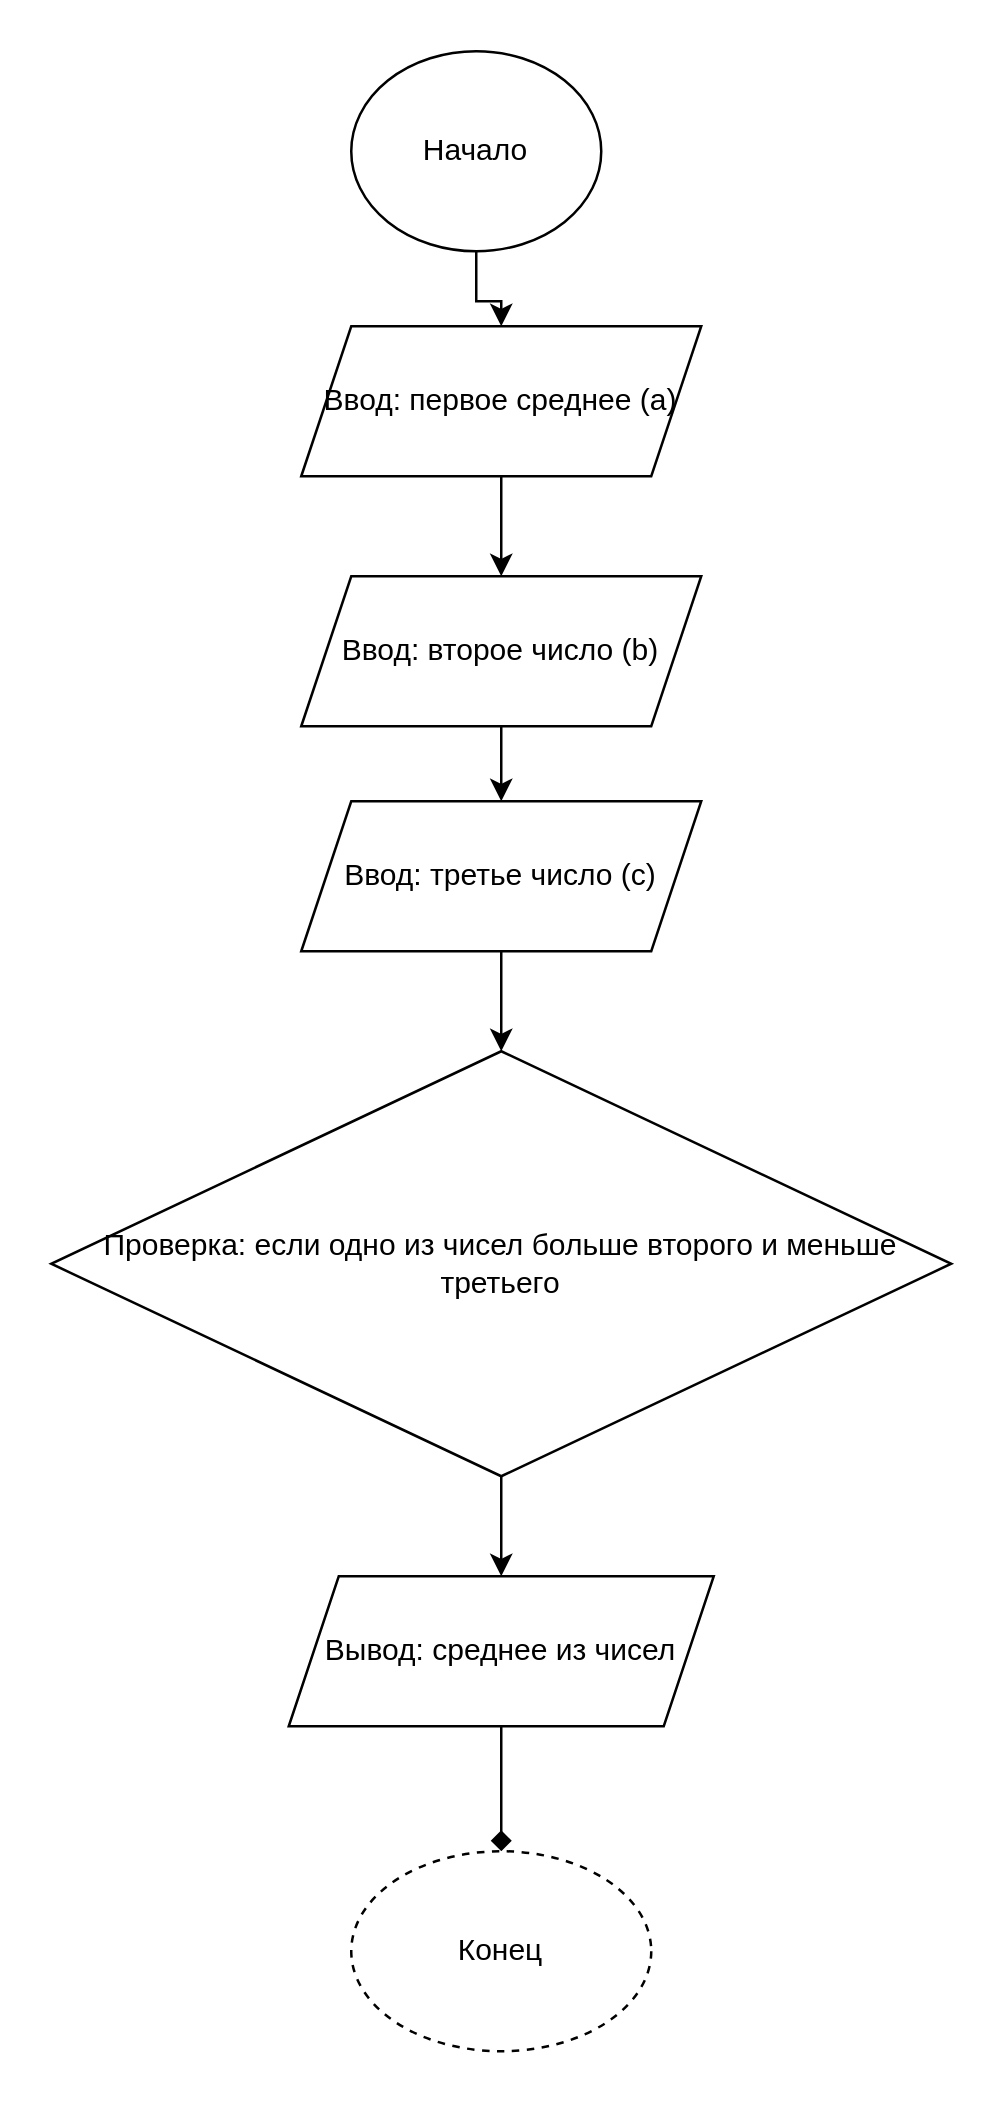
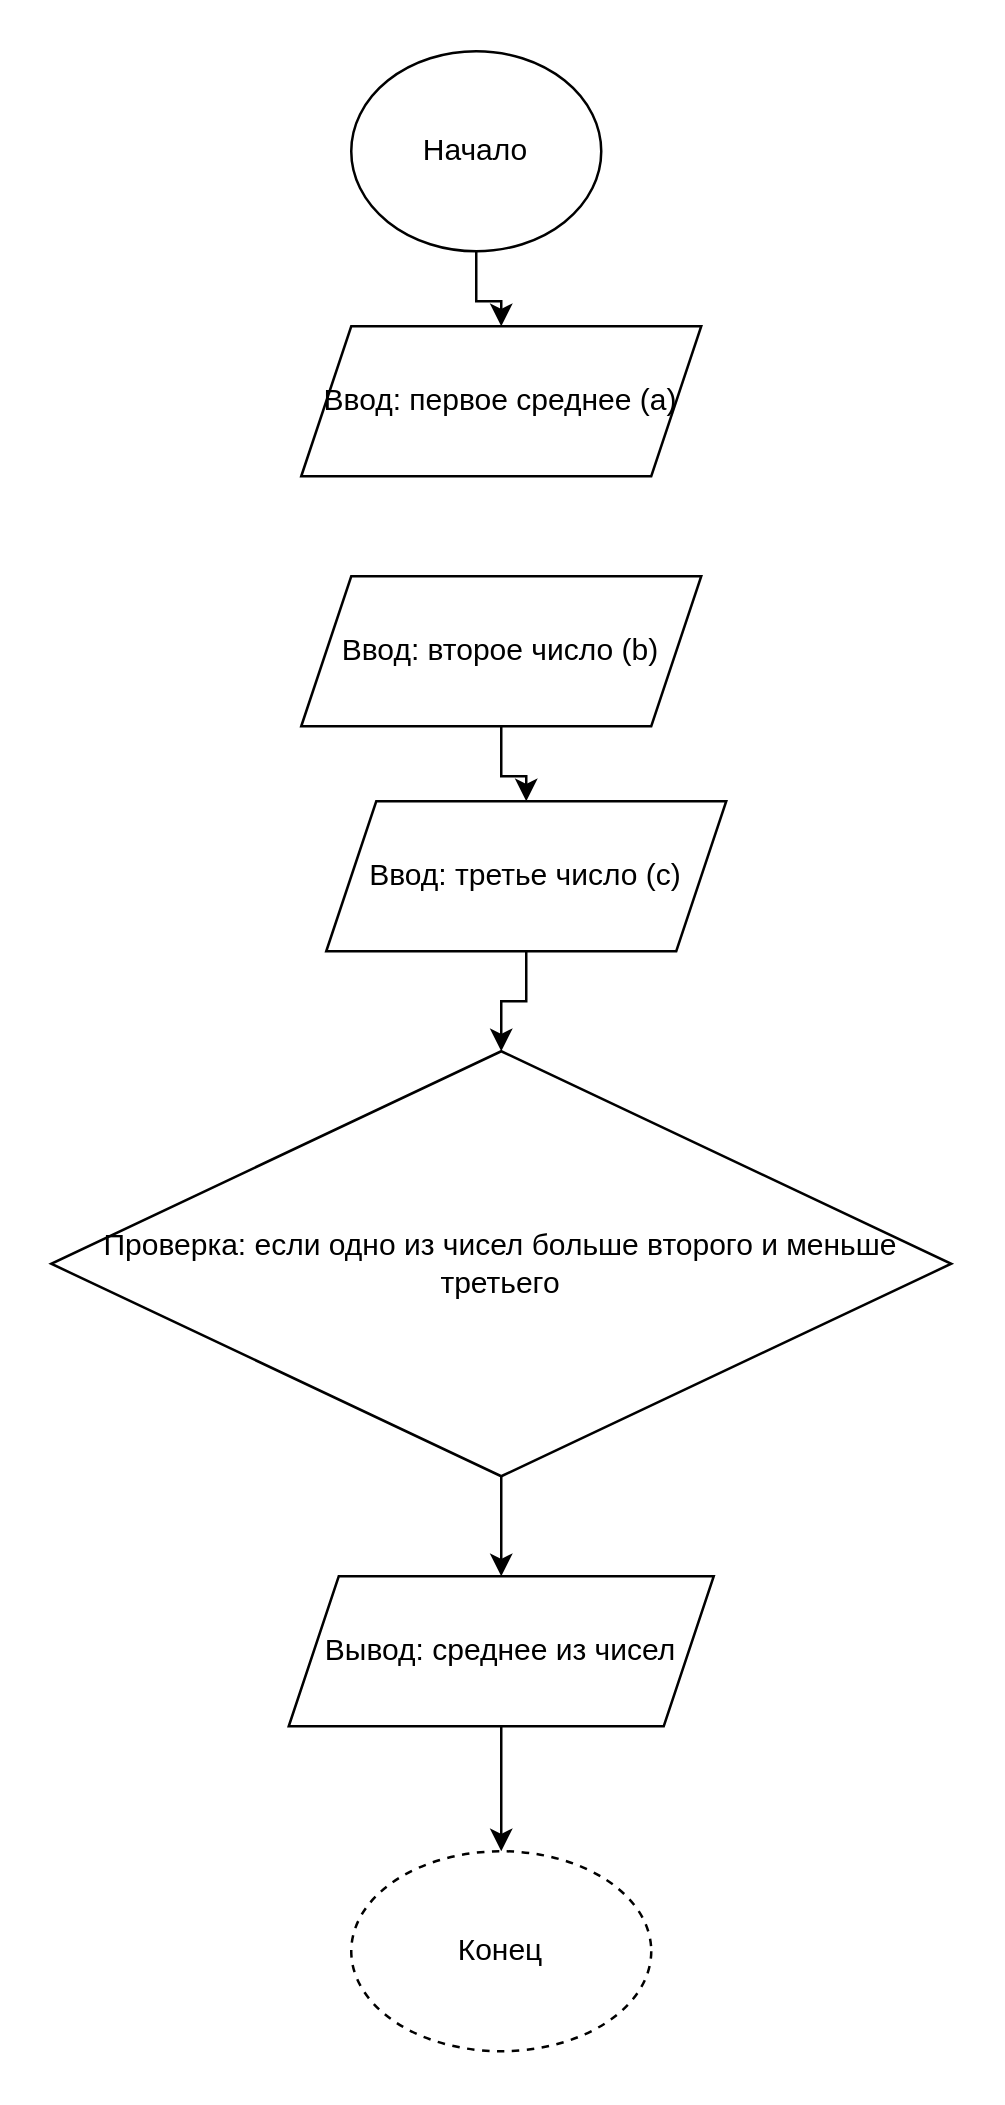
(501, 518) -> none
(501, 876) -> (526, 876)
(501, 1831) -> (501, 1832)
